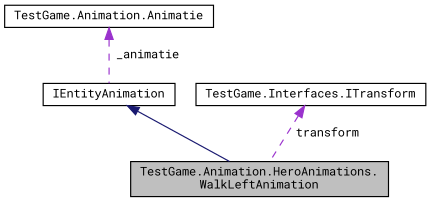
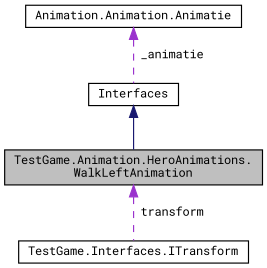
(109, 16) -> (134, 16)
(109, 94) -> (134, 94)
(284, 139) -> (134, 219)
